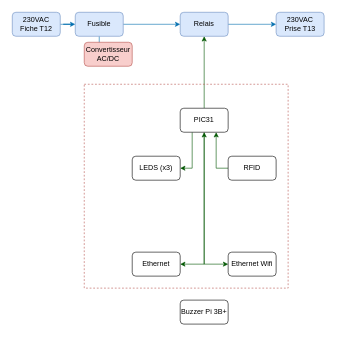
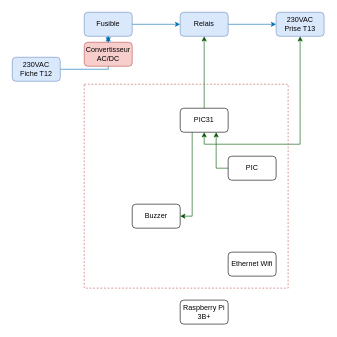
(36, 24) -> (36, 69)
(99, 24) -> (108, 24)
(156, 168) -> none
(185, 168) -> none
(252, 168) -> (252, 168)
none -> (156, 216)
none -> (185, 216)
(156, 264) -> none
(185, 264) -> none
(222, 264) -> (300, 41)
(204, 312) -> (204, 312)
